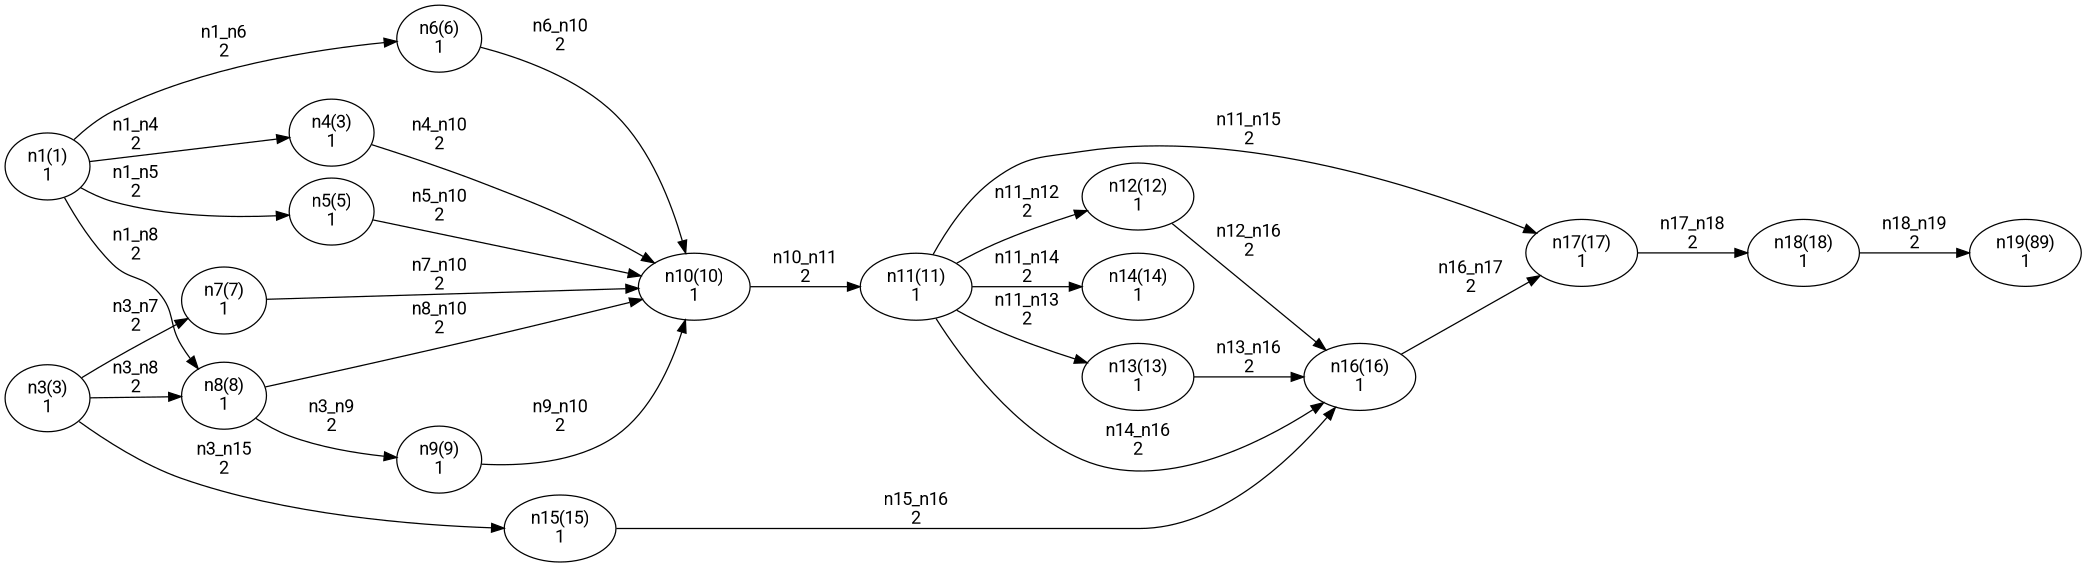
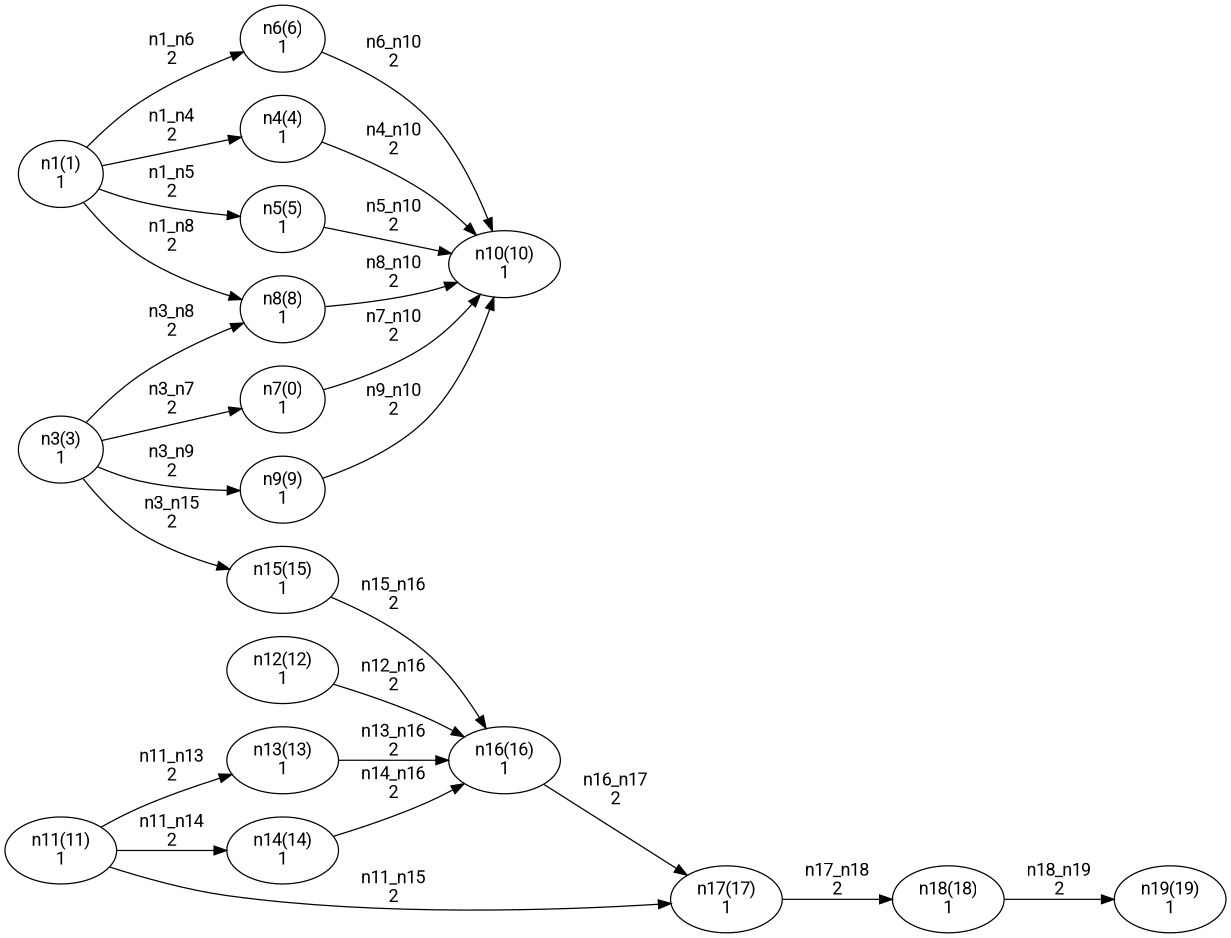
(332, 133) -> (283, 129)
(1015, 236) -> none
(2025, 253) -> (1170, 899)
(799, 287) -> none
(224, 301) -> (283, 399)
(318, 445) -> (161, 485)
(1101, 465) -> (394, 816)
